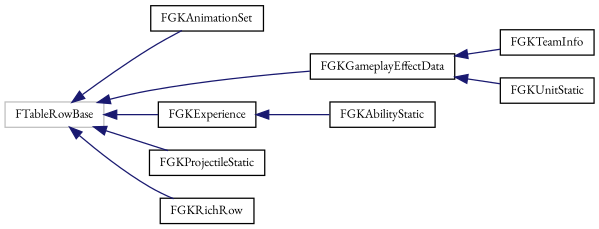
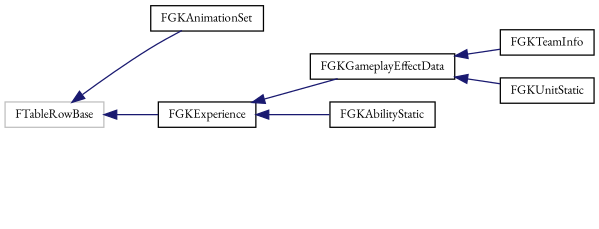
(209, 81) -> (301, 89)
(207, 163) -> none
(207, 211) -> none
